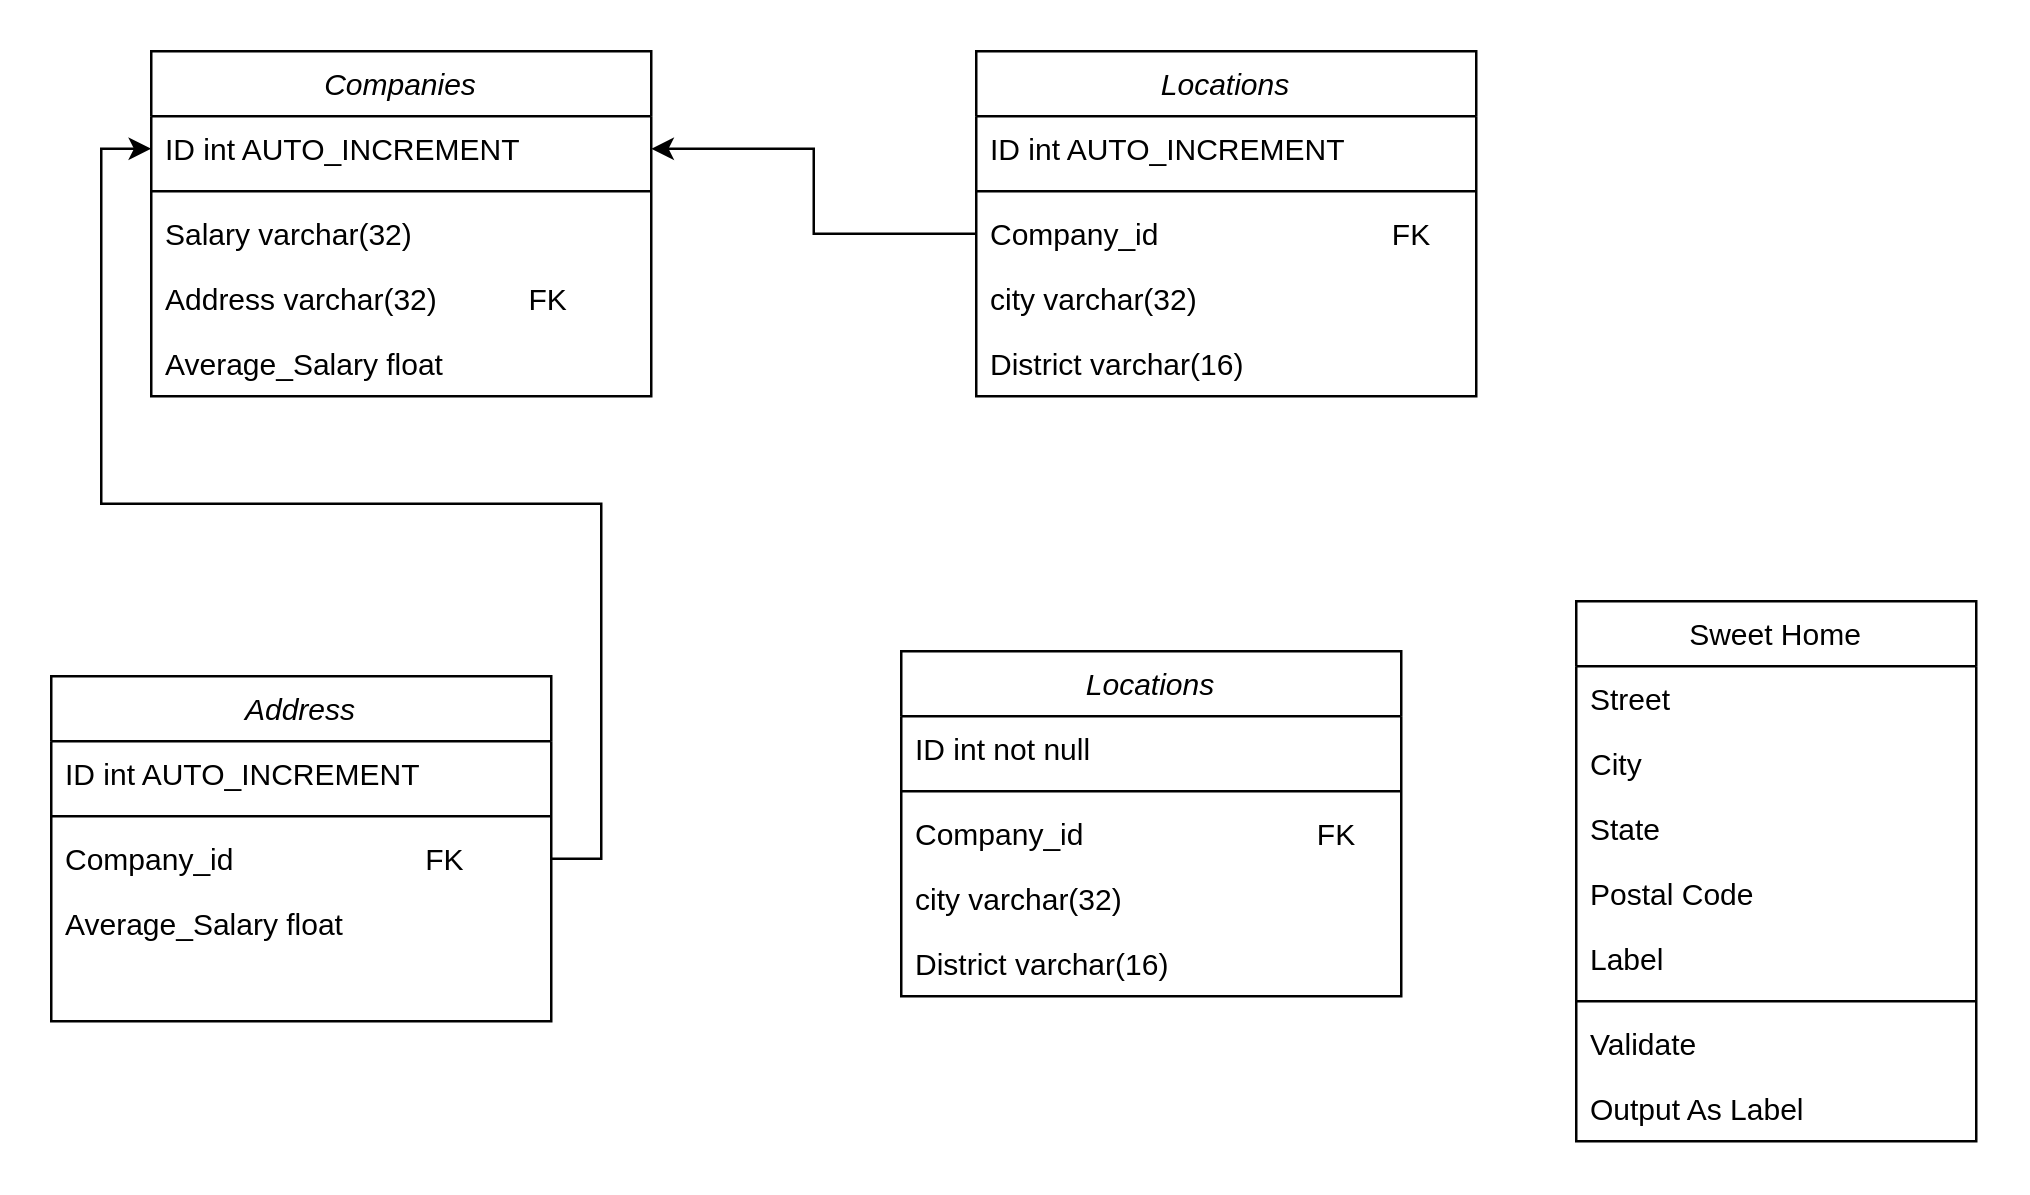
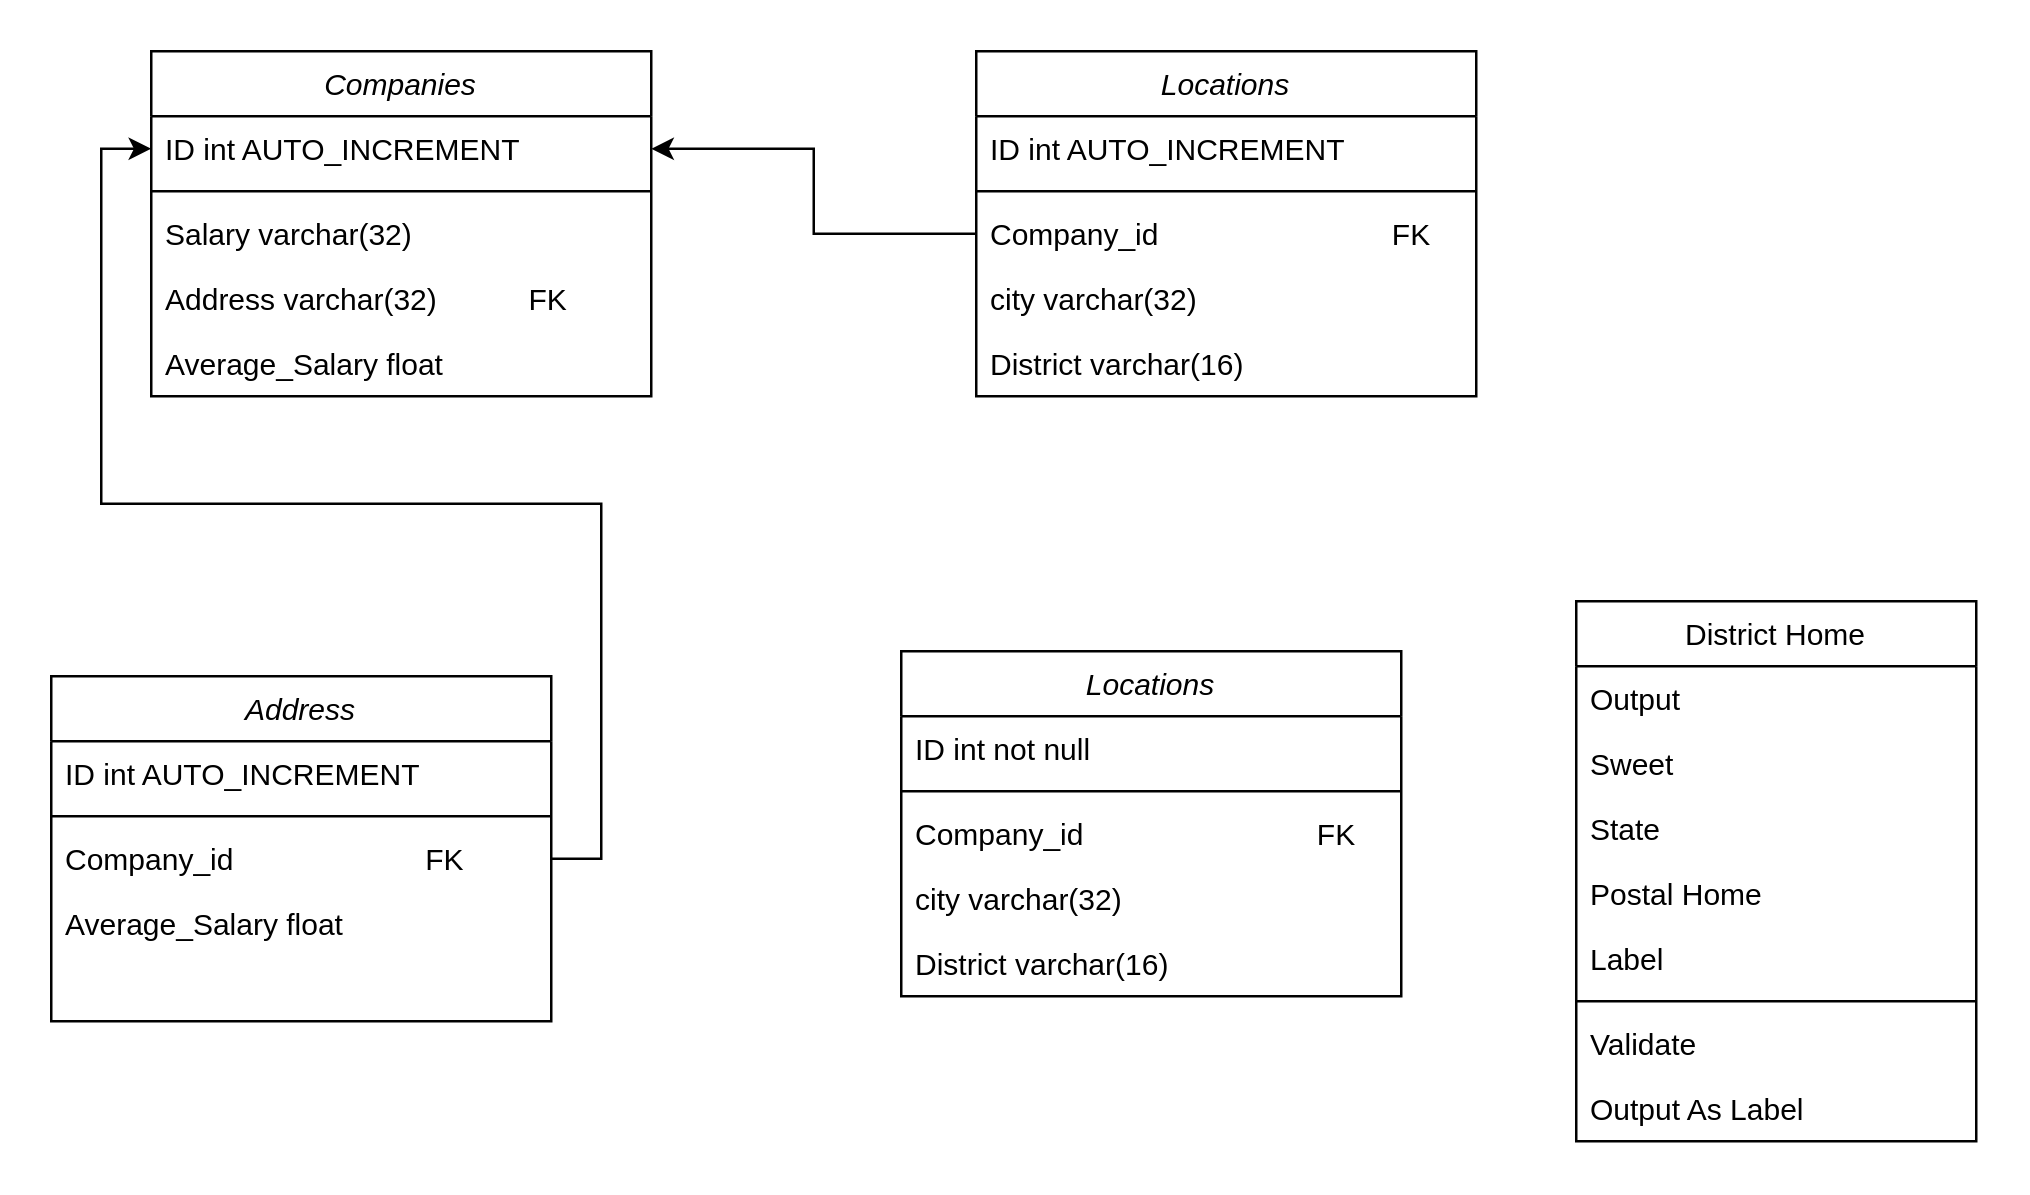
(1775, 635) -> (1775, 635)
(1640, 700) -> (1640, 700)
(1620, 765) -> (1632, 765)
(1675, 895) -> (1675, 895)
